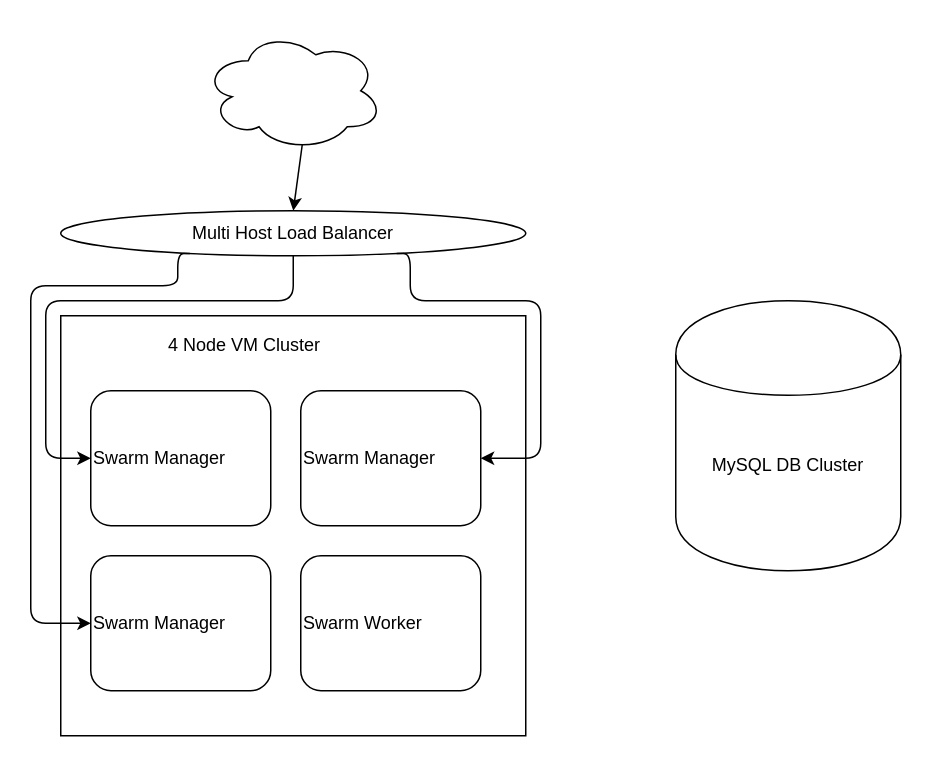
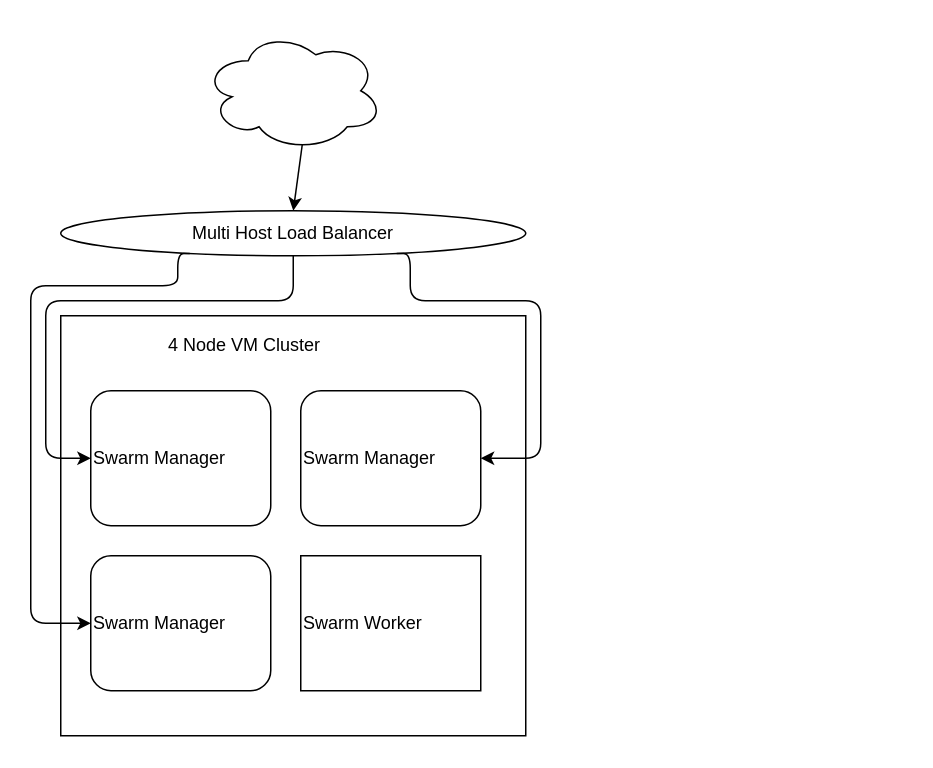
(788, 436) -> none
(391, 623) -> (391, 623)
